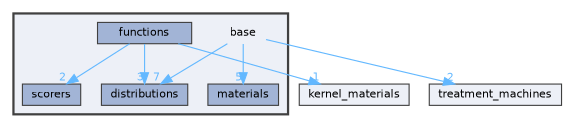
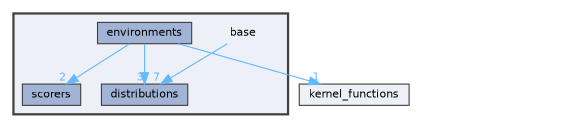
(145, 33) -> (145, 33)
(243, 95) -> none
(354, 95) -> (354, 95)
(495, 95) -> none
